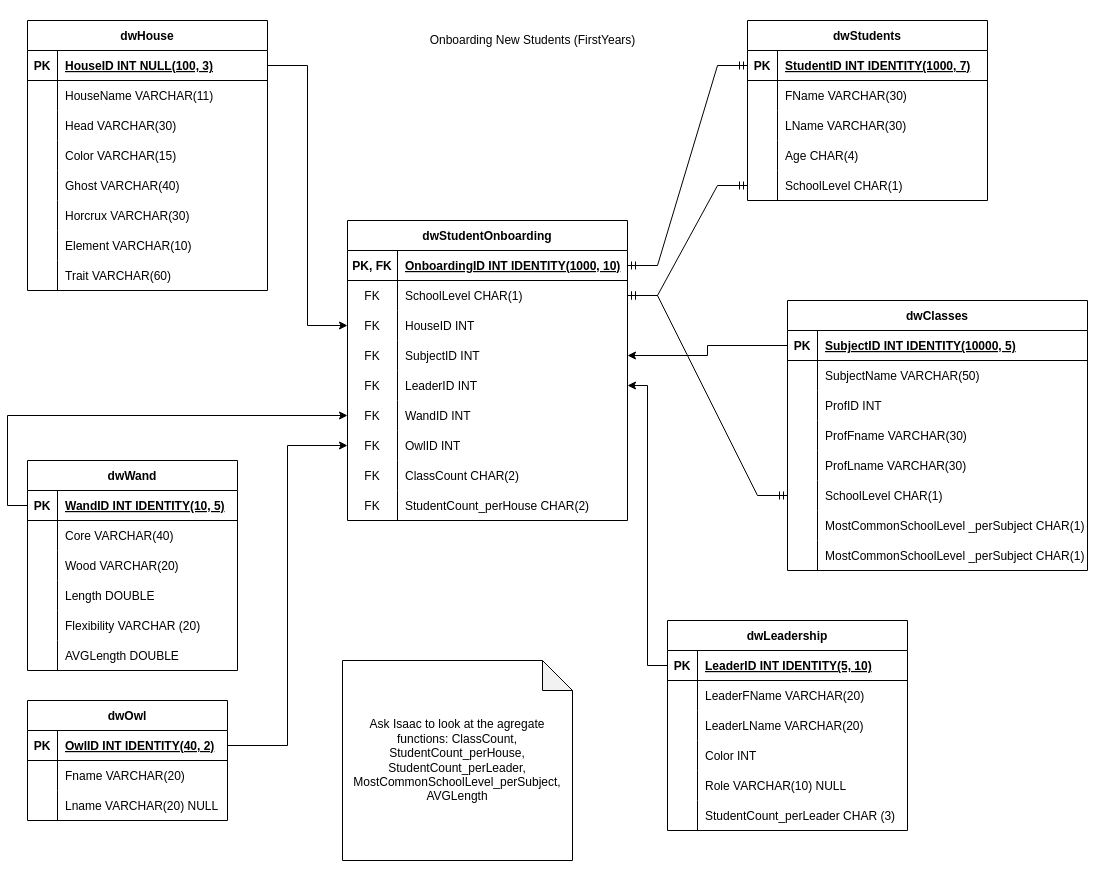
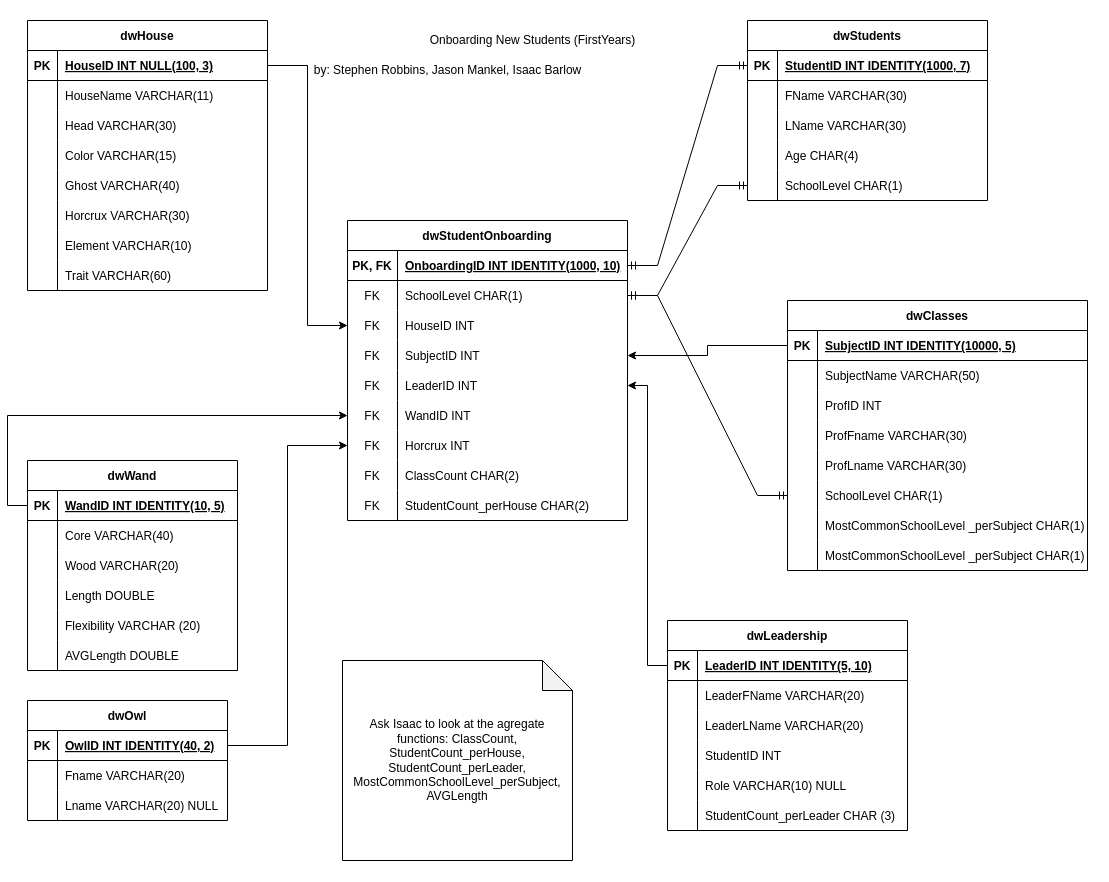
none -> (448, 71)
(432, 446) -> (440, 446)
(732, 756) -> (747, 756)
